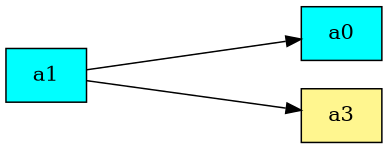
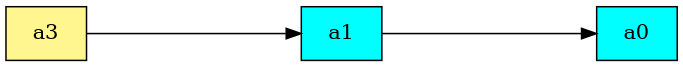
(186, 94) -> (186, 34)
